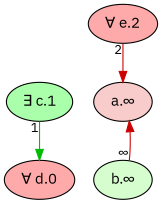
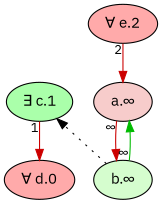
none -> (116, 135)
(40, 136) -> (40, 136)
none -> (86, 145)
(130, 146) -> (130, 146)
